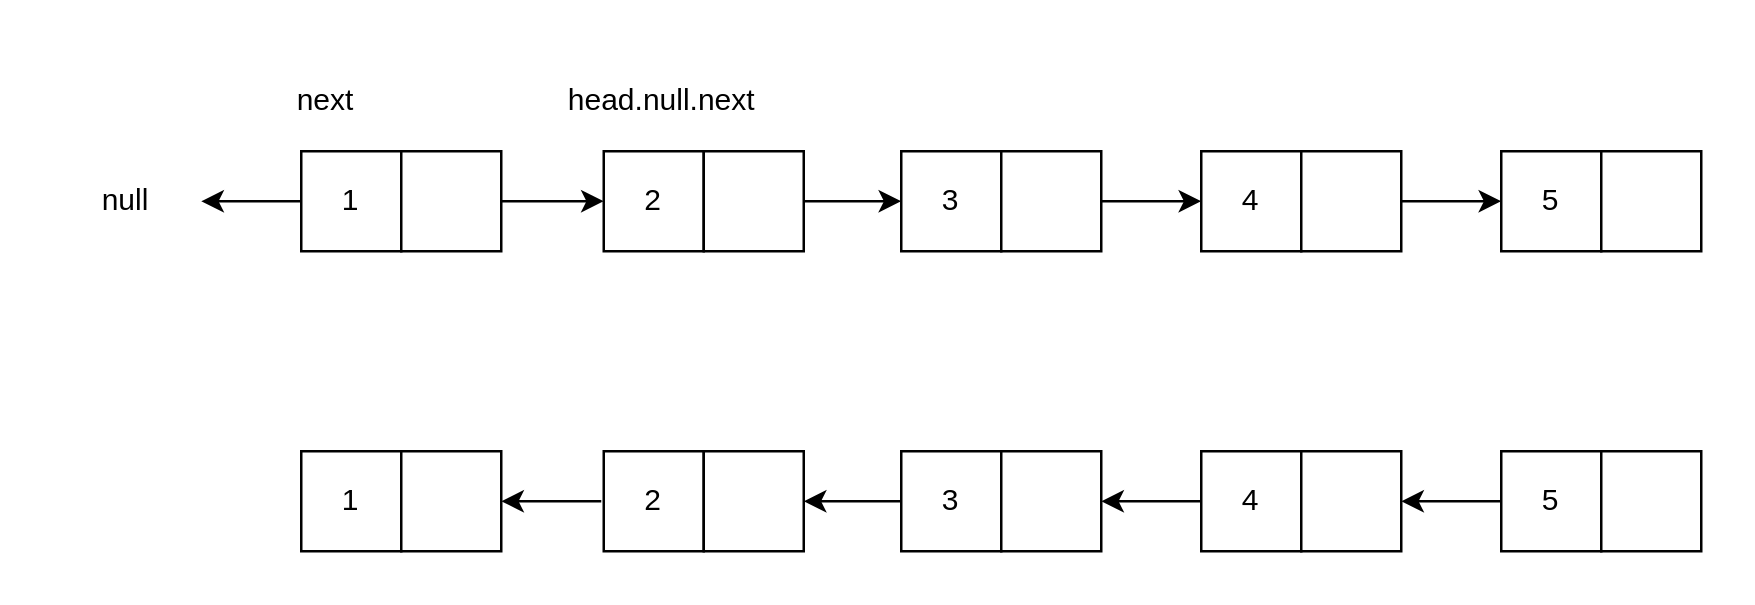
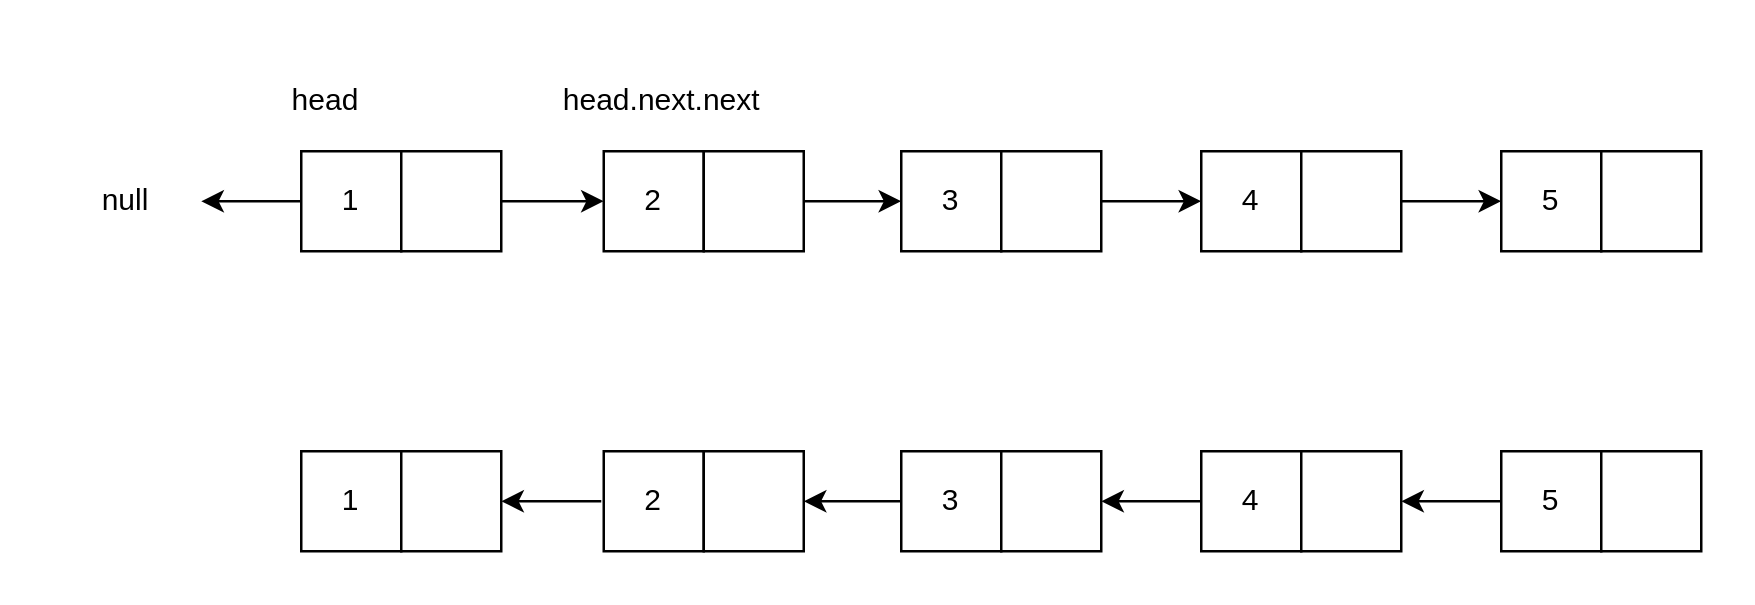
(326, 101) -> (326, 101)
(663, 101) -> (663, 101)
